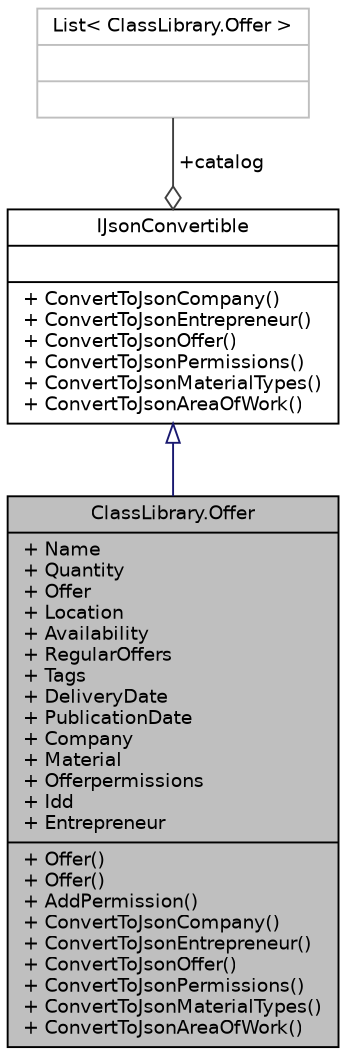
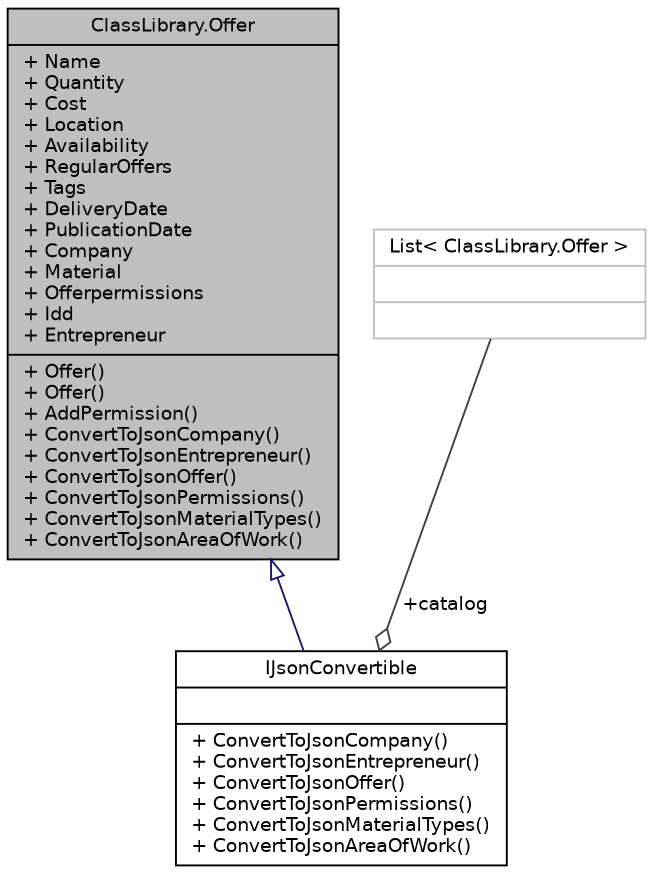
(173, 470) -> (291, 614)
(57, 592) -> (55, 104)
